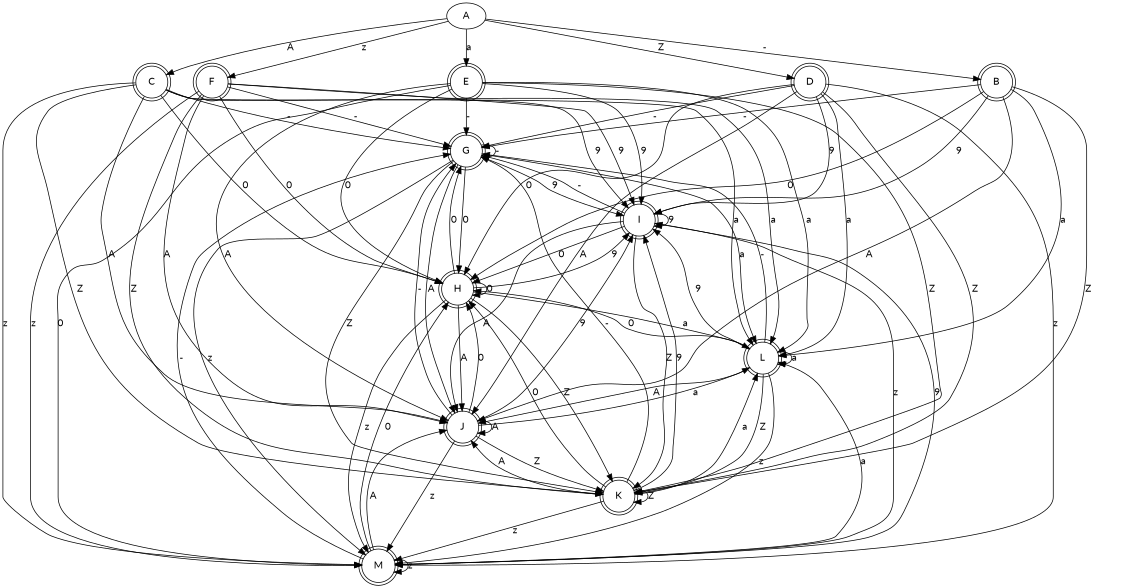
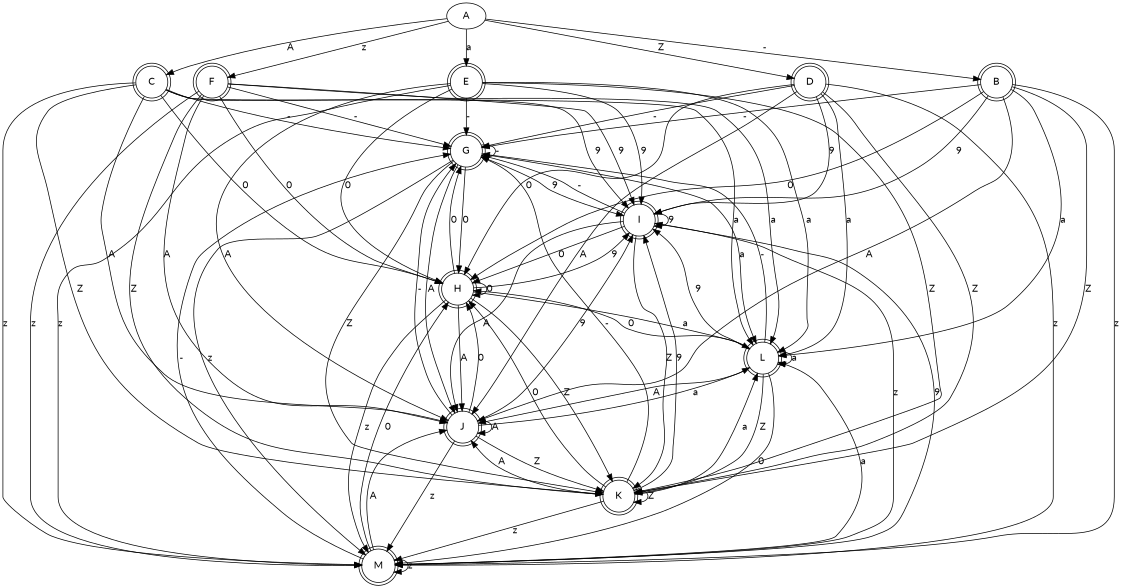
(61, 324) -> (61, 324)
(762, 462) -> (762, 462)
none -> (1008, 535)
